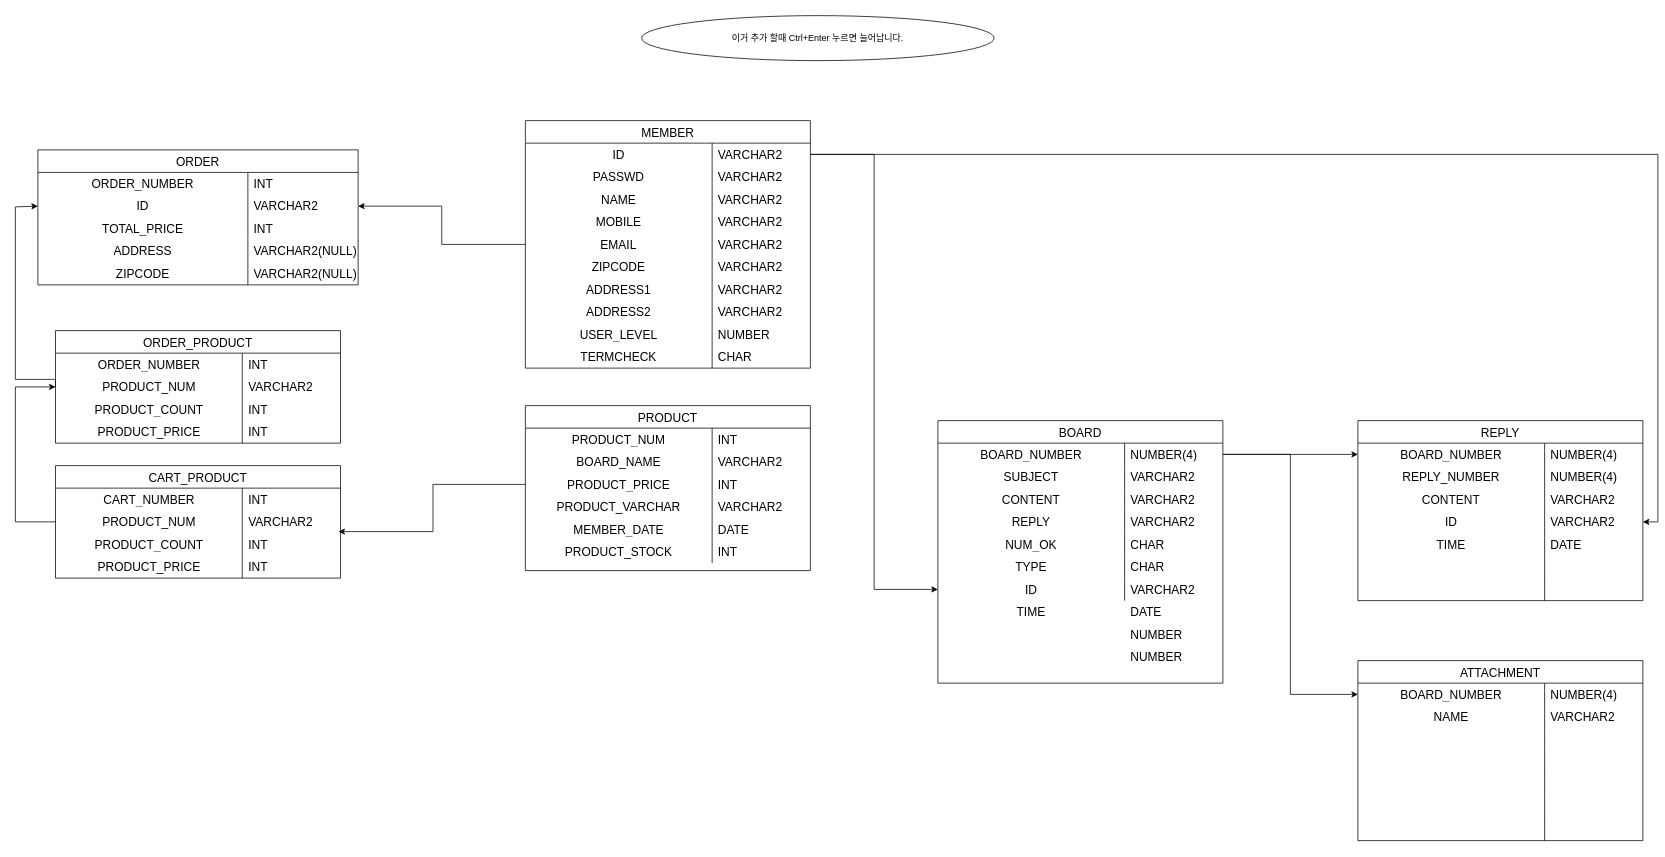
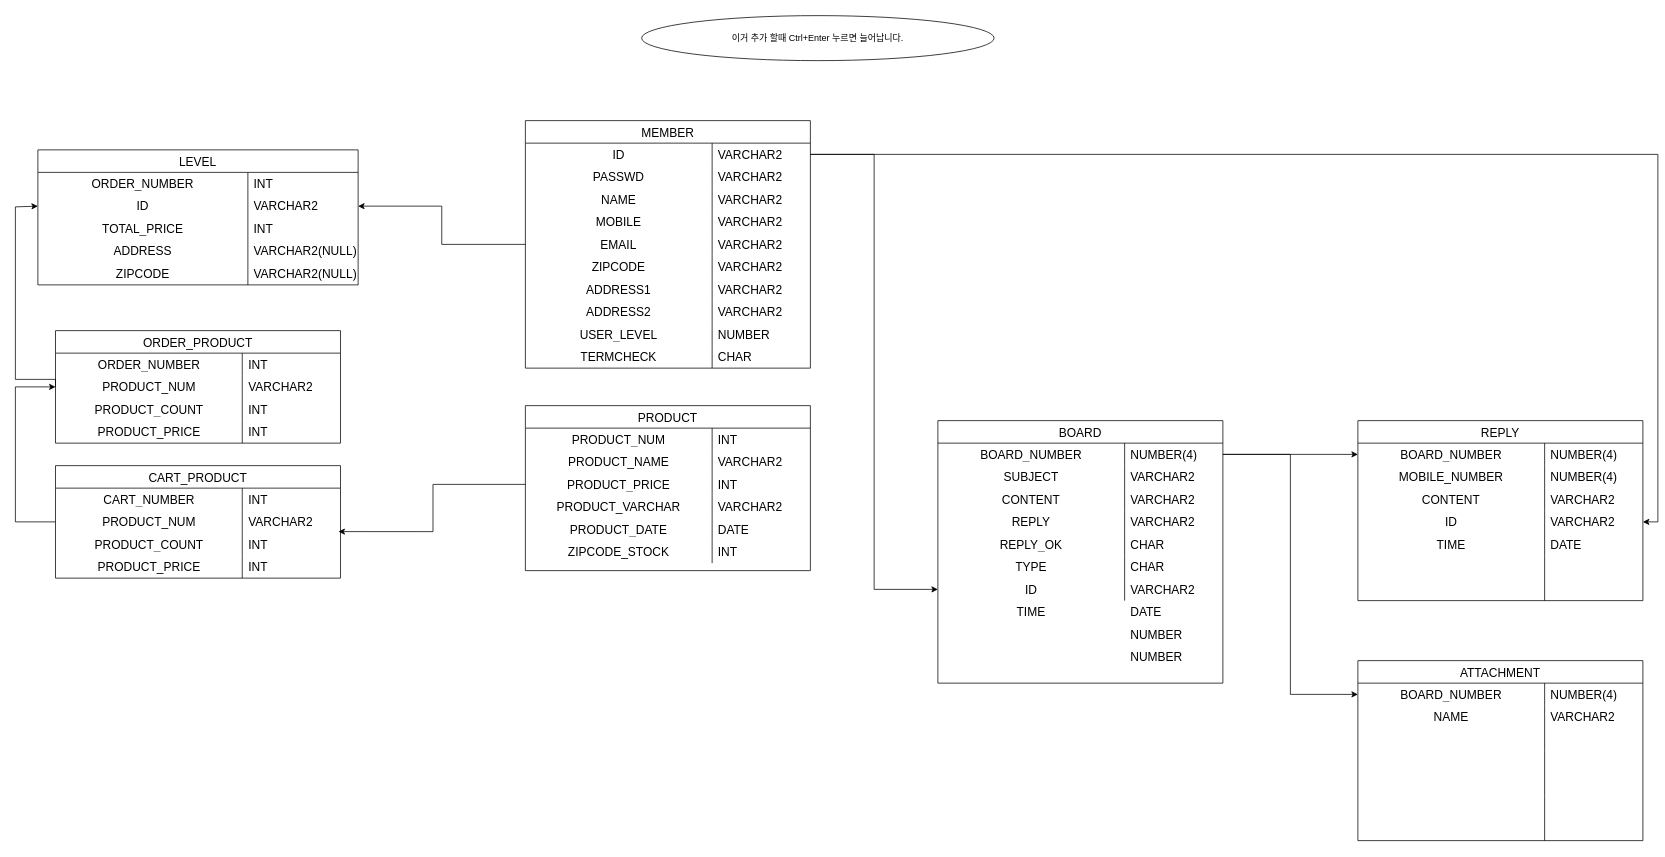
(198, 162) -> (198, 162)
(619, 462) -> (619, 462)
(1451, 477) -> (1451, 477)
(619, 529) -> (619, 529)
(1031, 544) -> (1031, 544)
(619, 552) -> (619, 552)
